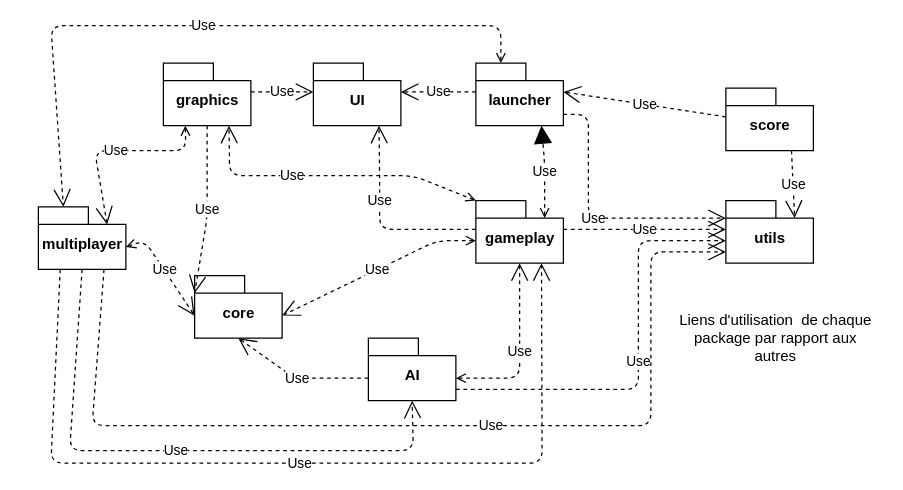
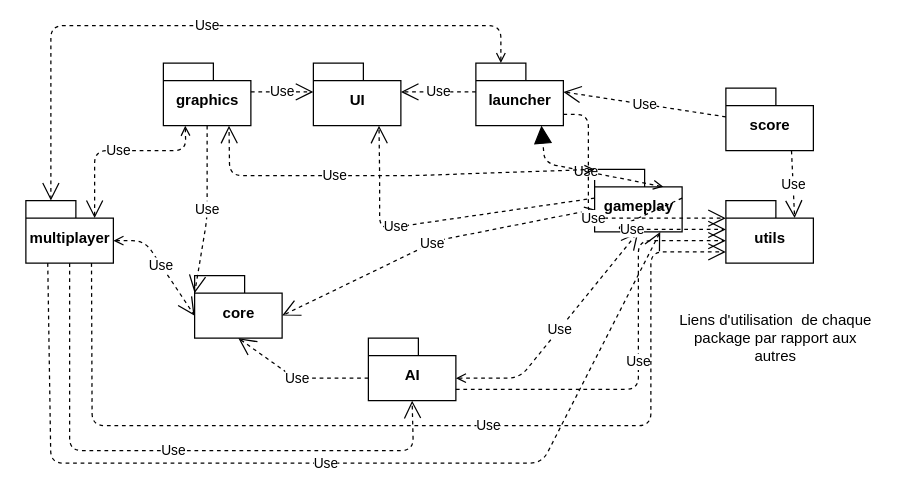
(519, 232) -> (638, 201)
(82, 238) -> (69, 232)
